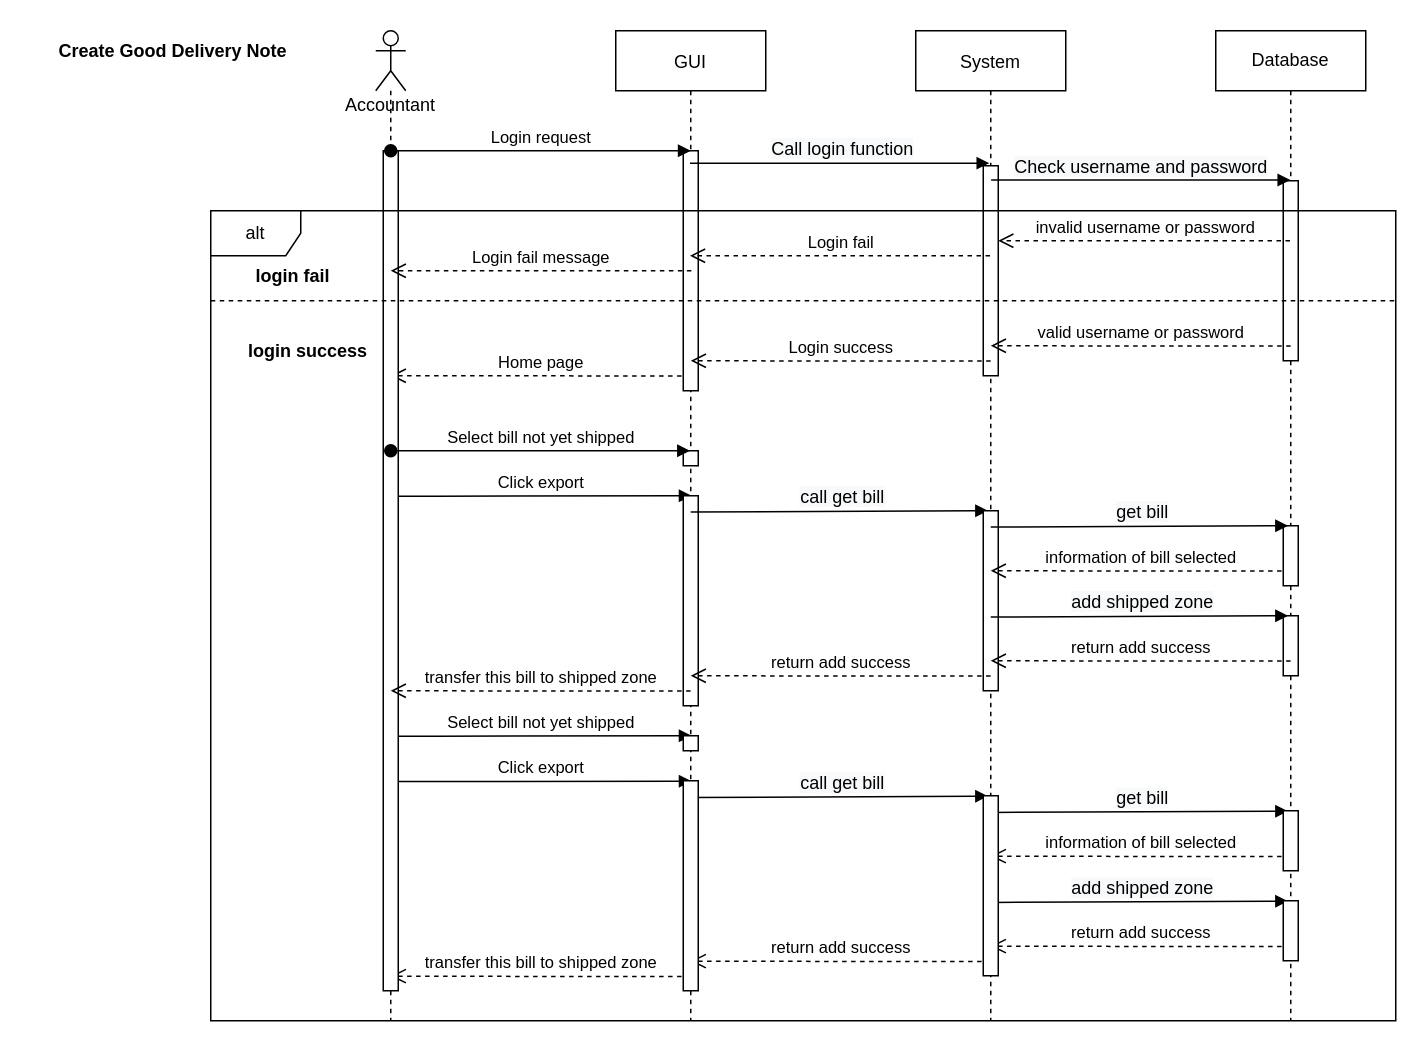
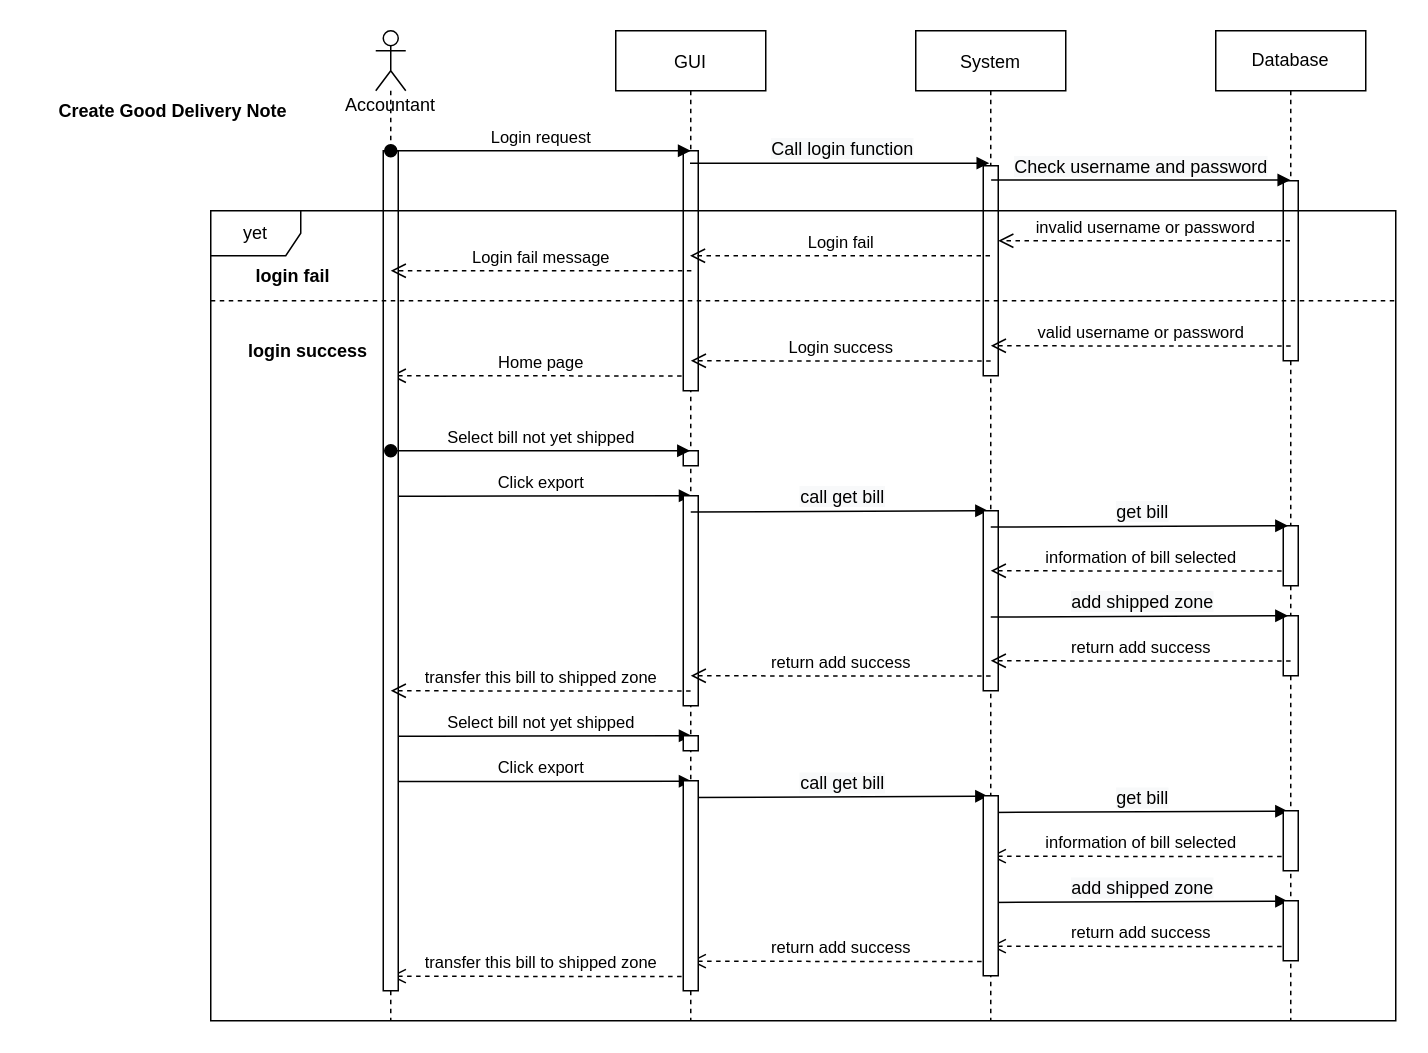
(173, 50) -> (173, 110)
(256, 233) -> (256, 233)
